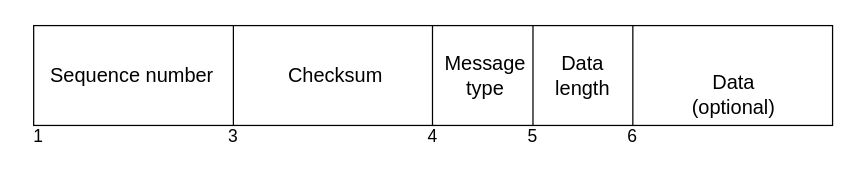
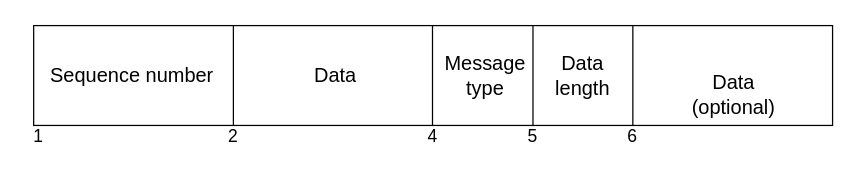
(336, 76) -> (336, 76)
(233, 136) -> (233, 136)
